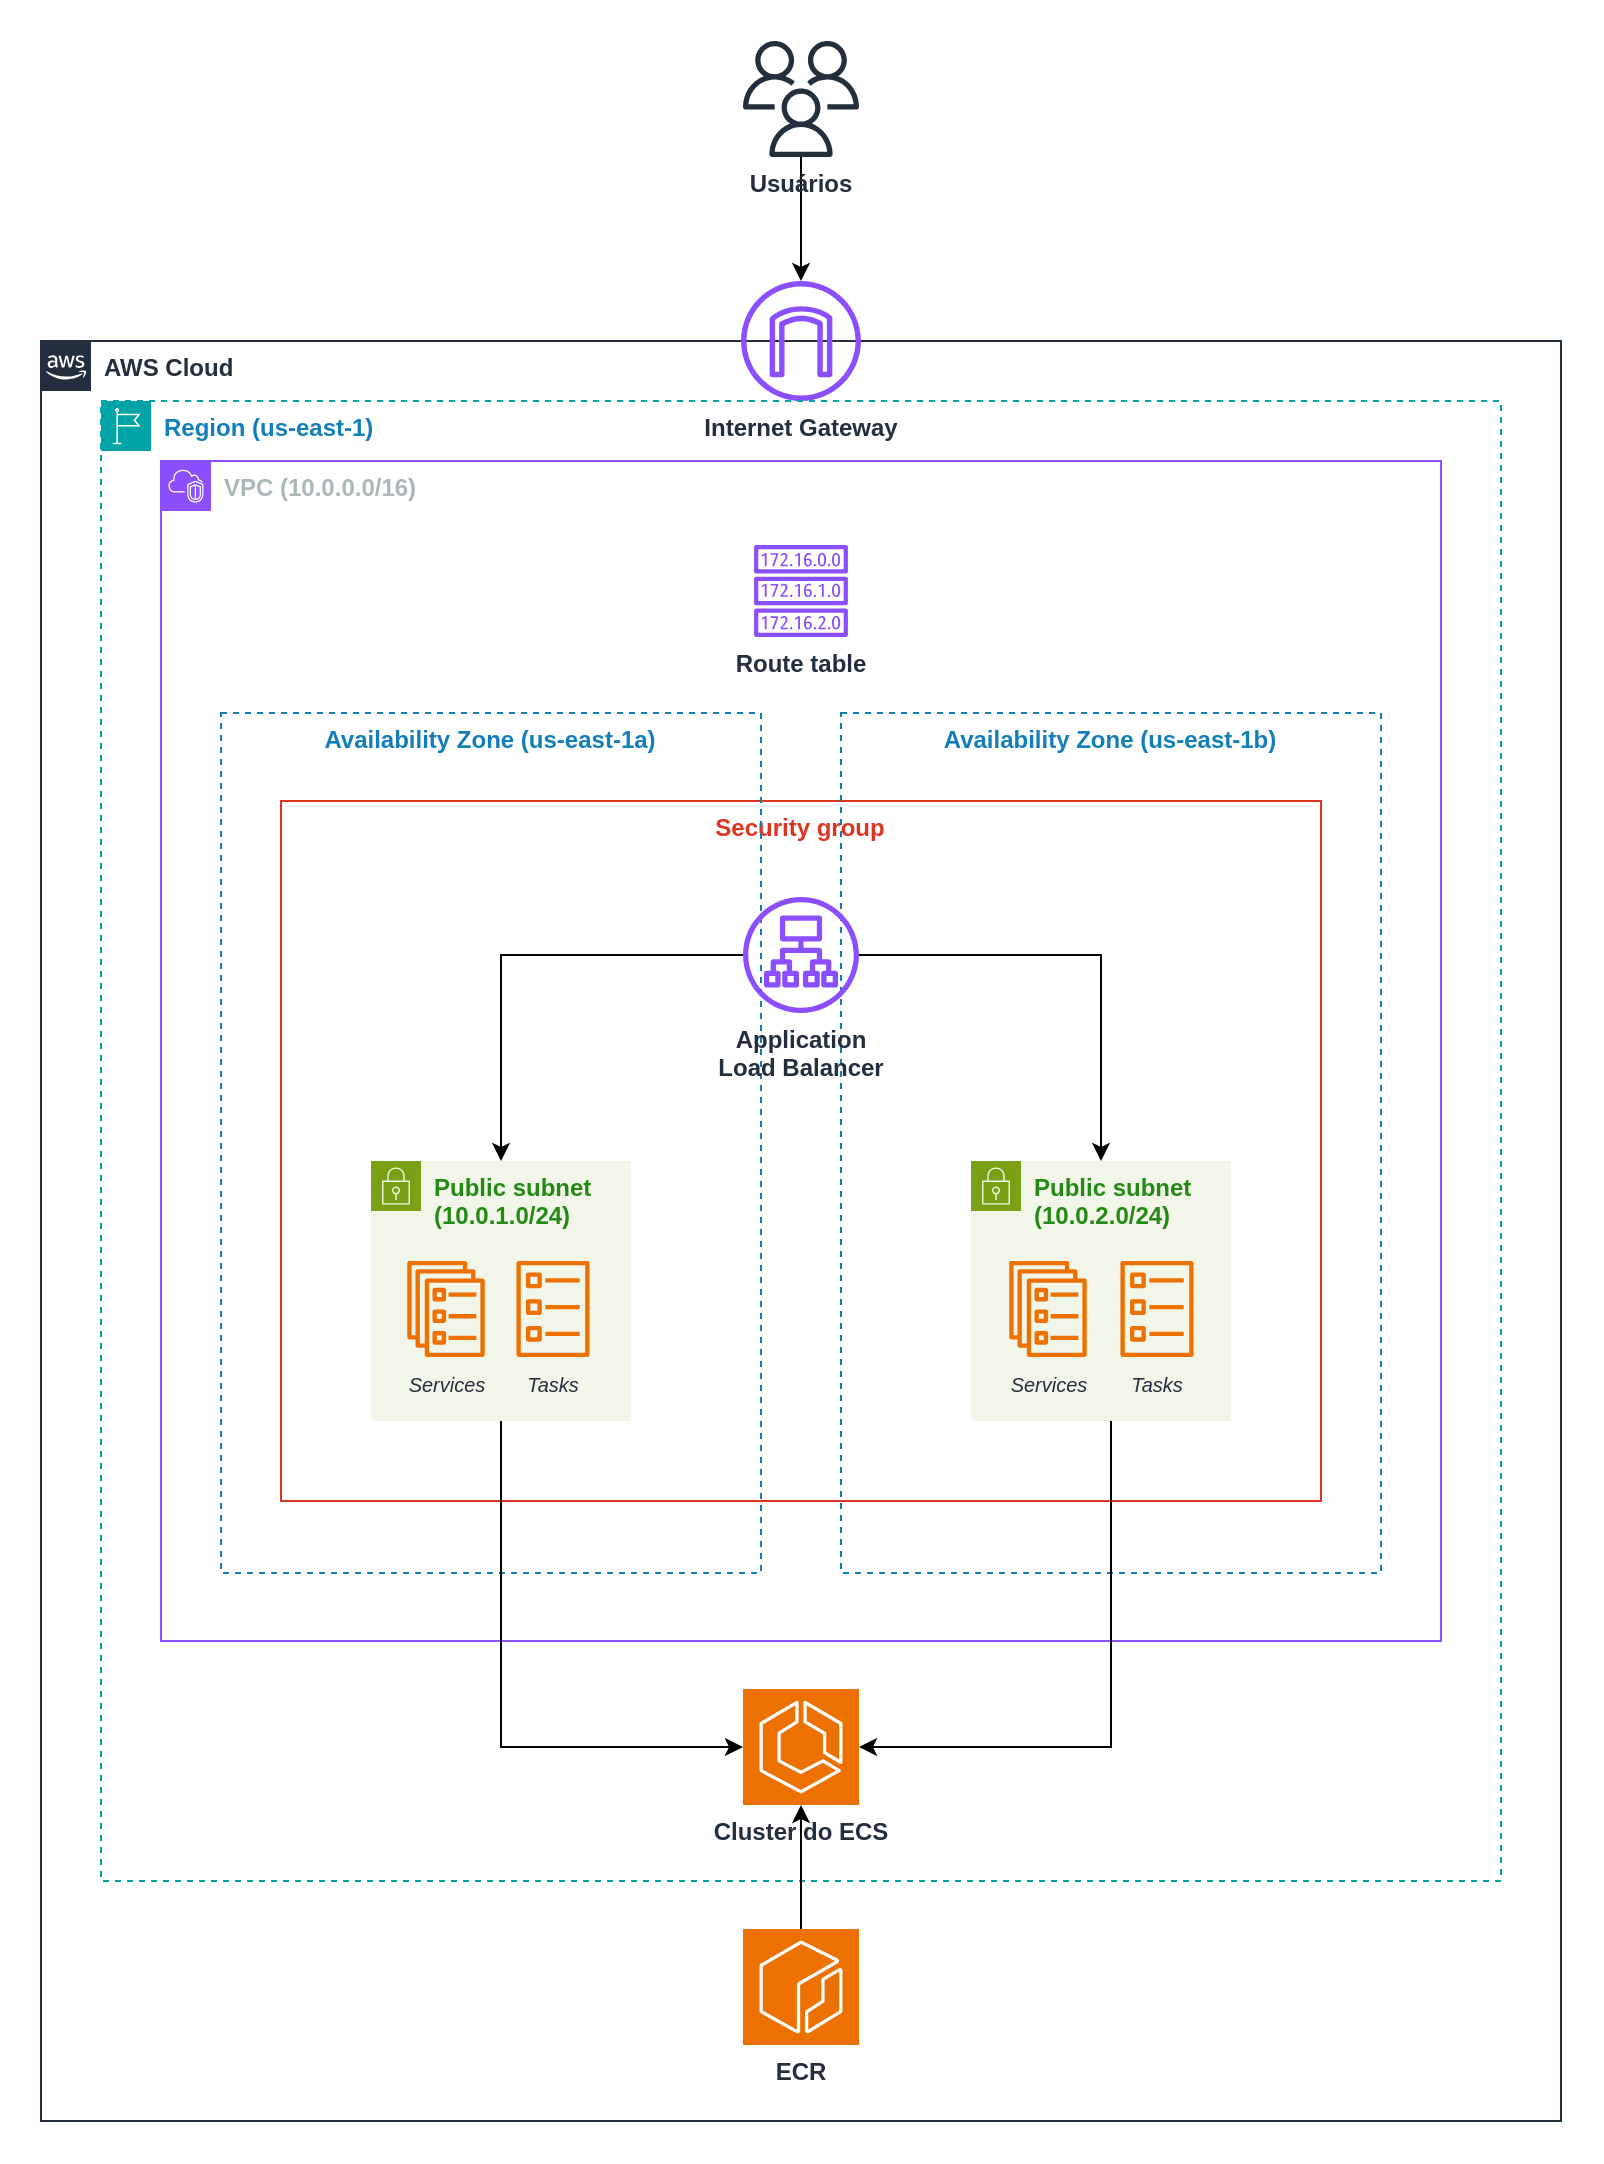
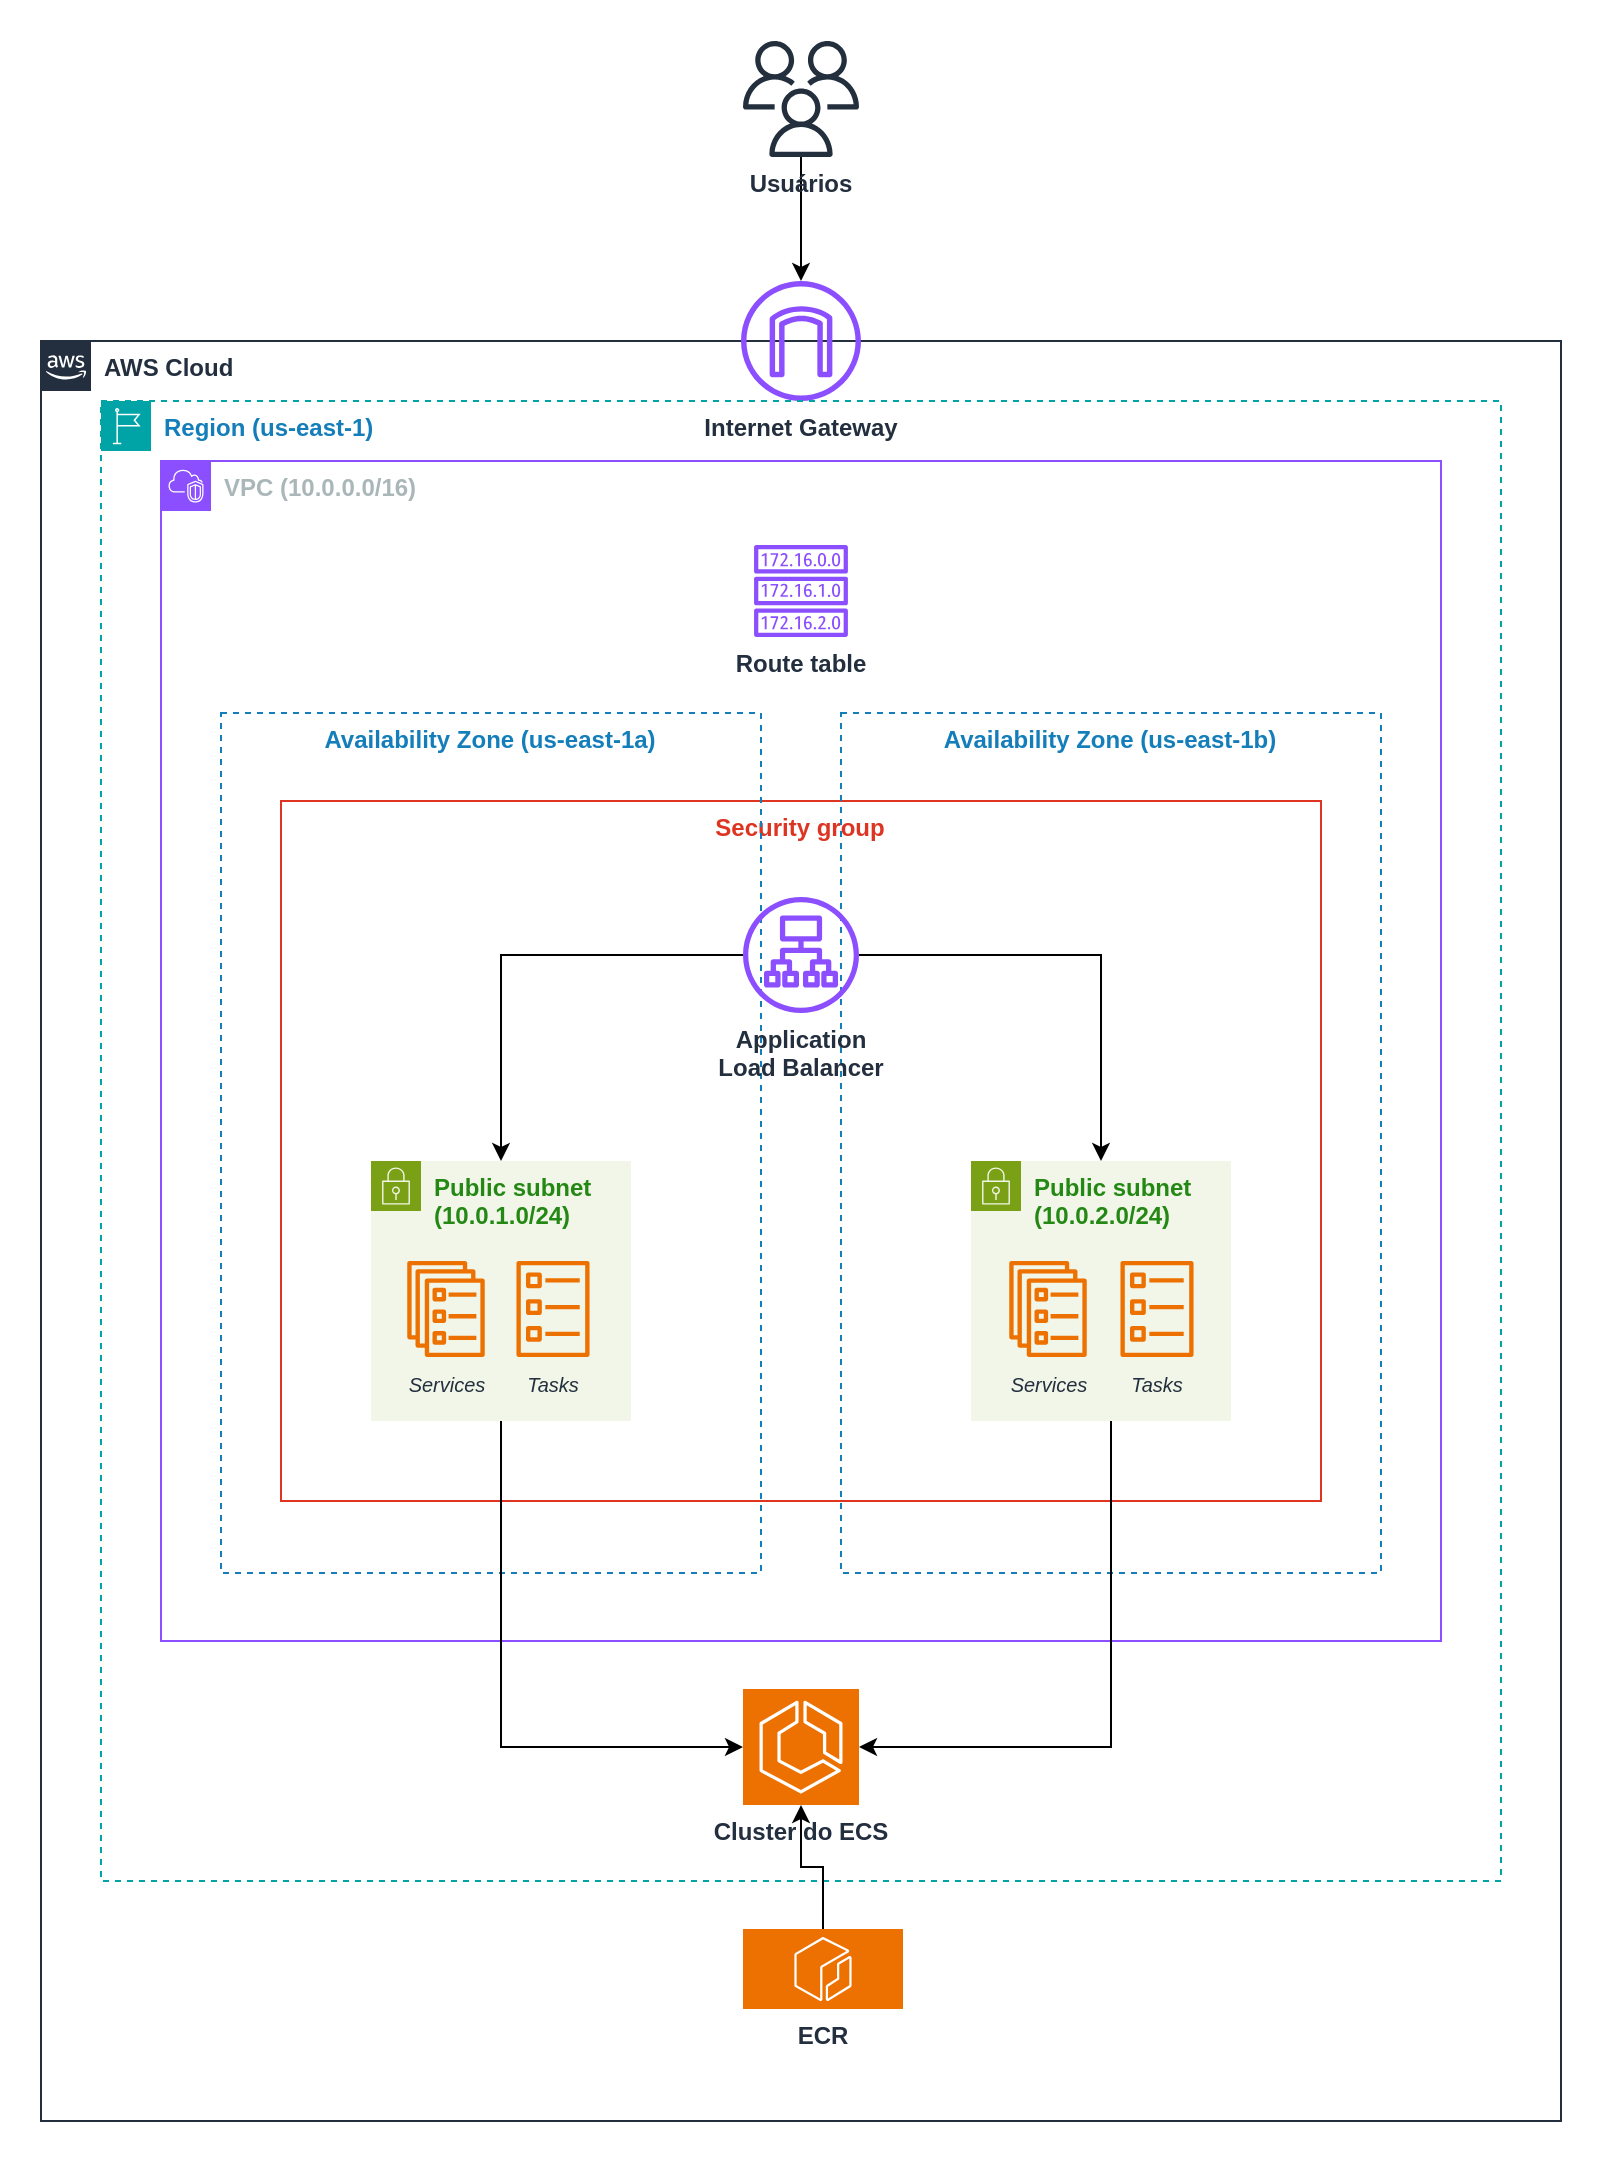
(801, 1987) -> (823, 1969)
